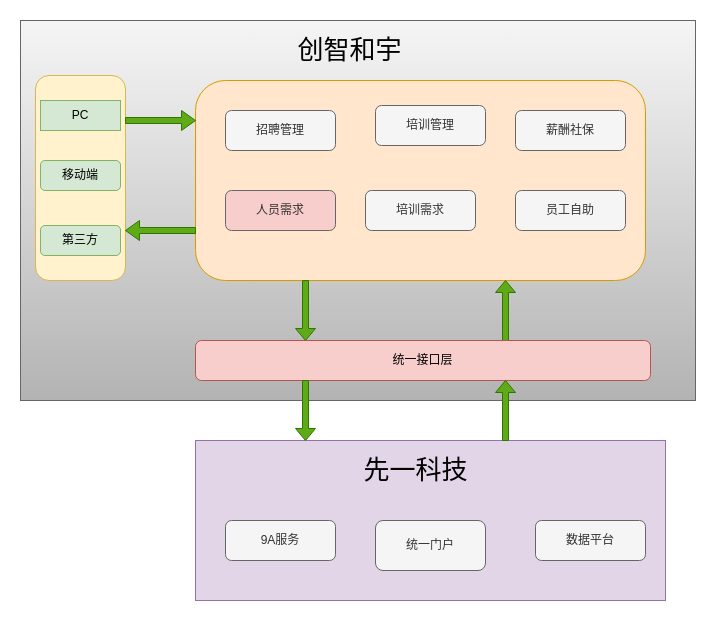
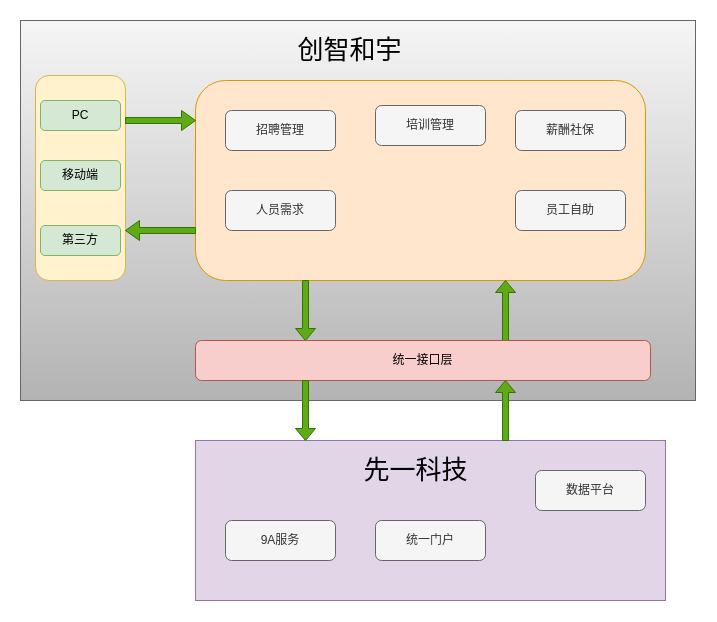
(81, 116) -> (81, 116)
(281, 211) -> (281, 211)
(421, 211) -> none
(591, 541) -> (591, 491)
(431, 546) -> (431, 541)
